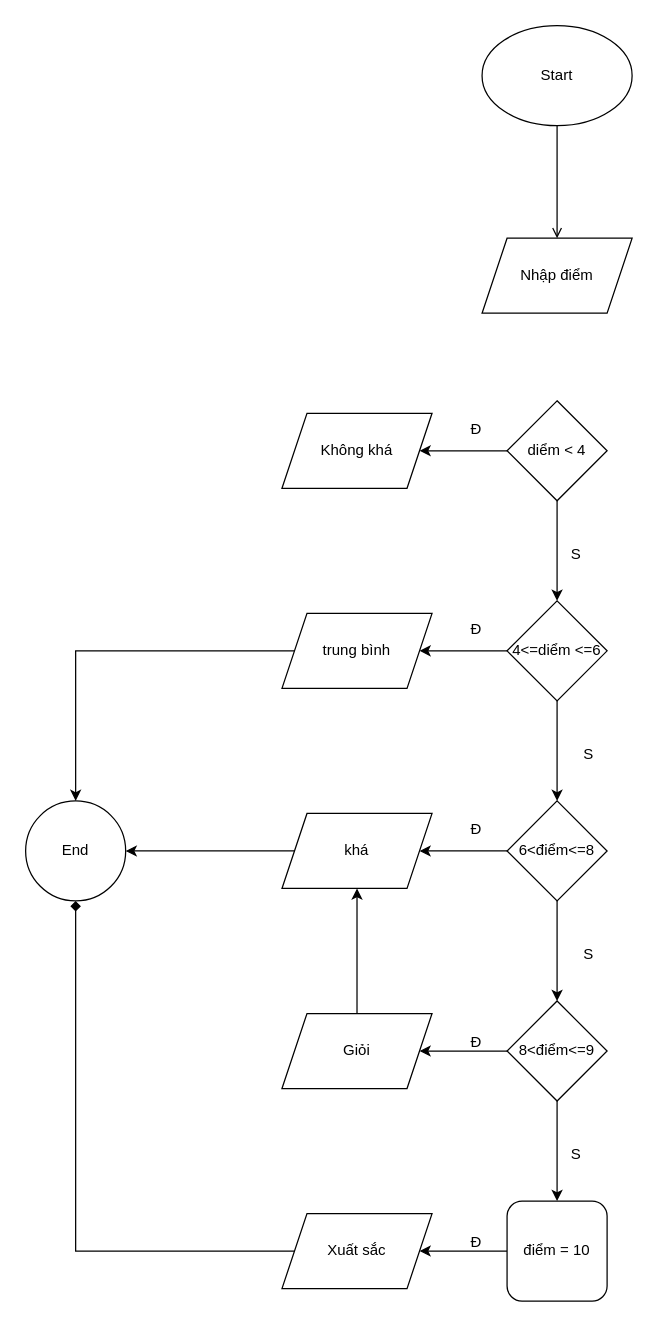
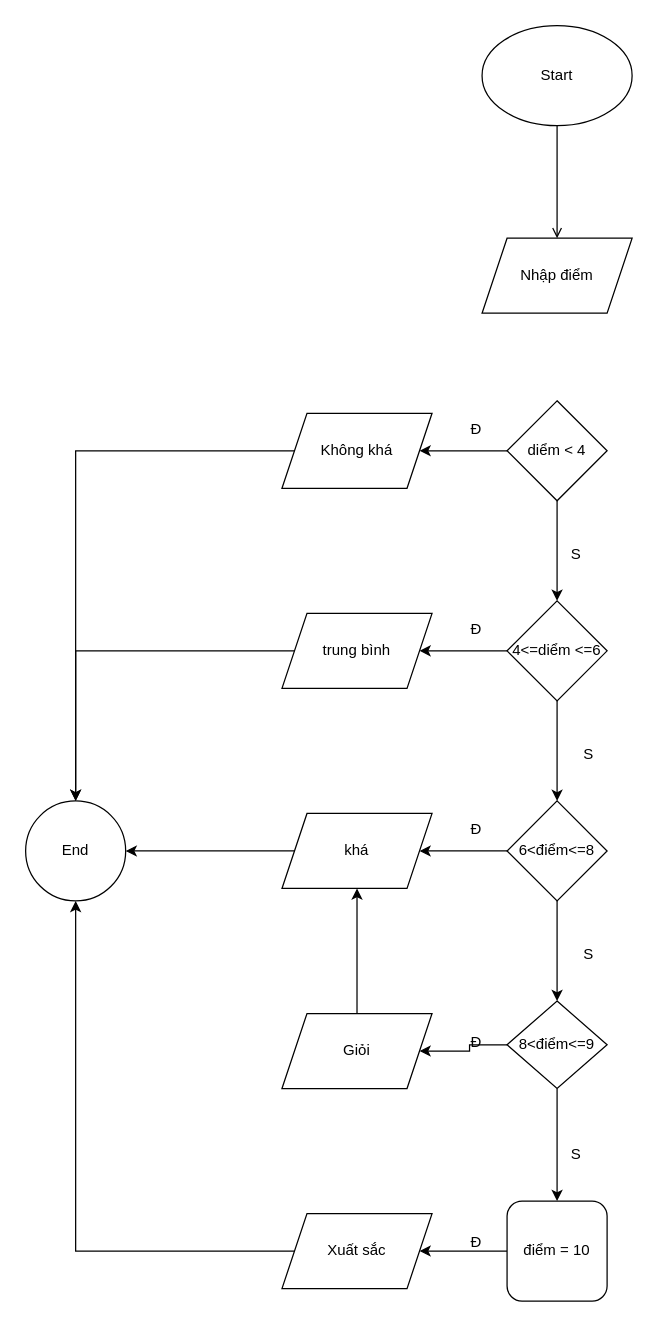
none -> (87, 451)
(76, 911) -> (76, 911)
(557, 1051) -> (557, 1044)
